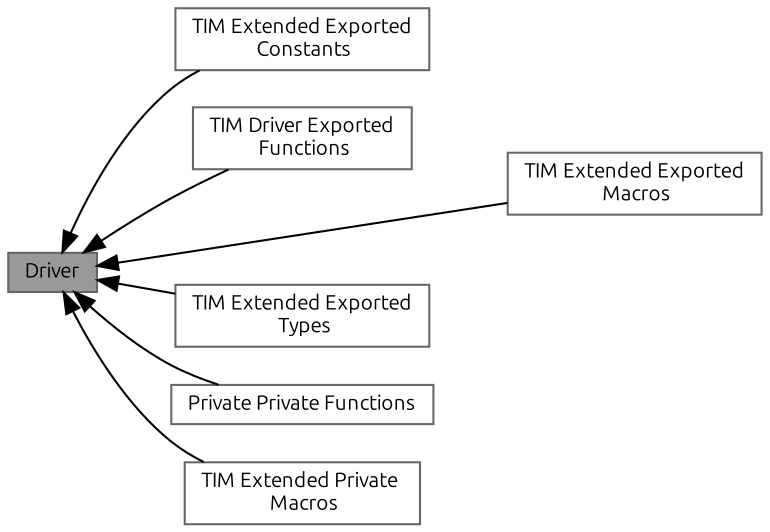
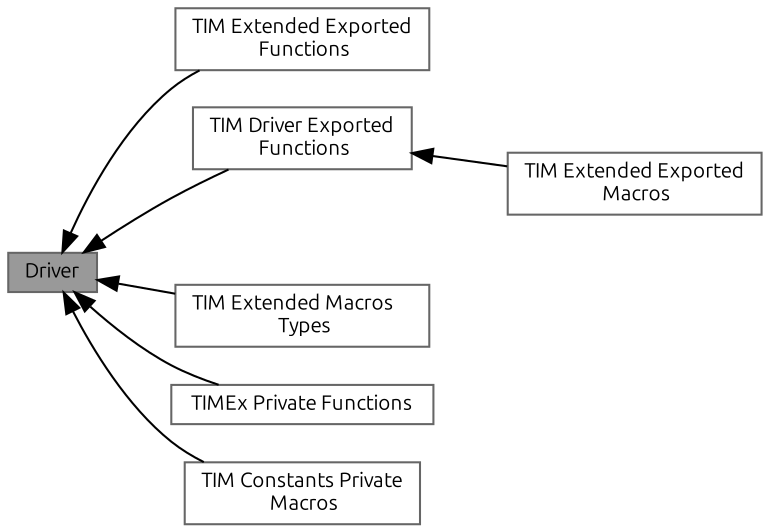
(302, 39) -> (302, 39)
(313, 233) -> (470, 161)
(302, 316) -> (302, 316)
(302, 405) -> (302, 405)
(302, 493) -> (302, 493)
